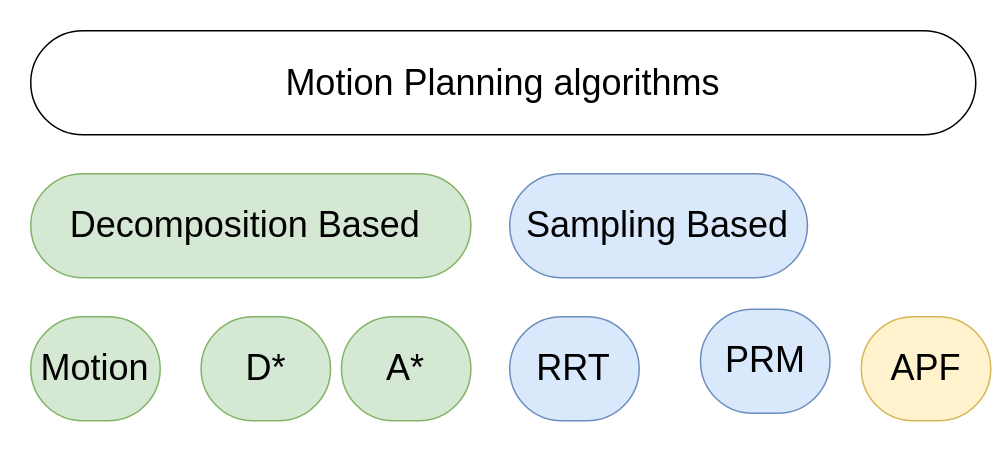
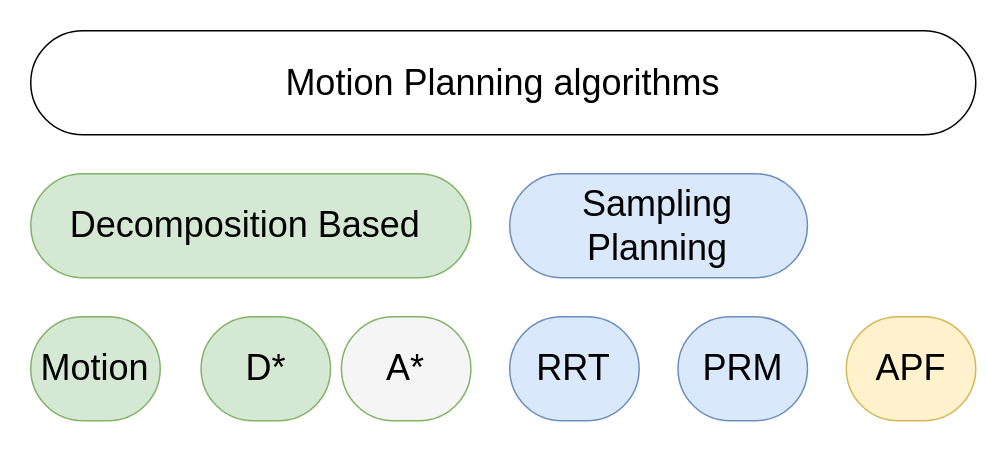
(658, 226) -> (658, 226)
(765, 361) -> (743, 369)
(406, 369) -> (406, 369)
(926, 369) -> (911, 369)
